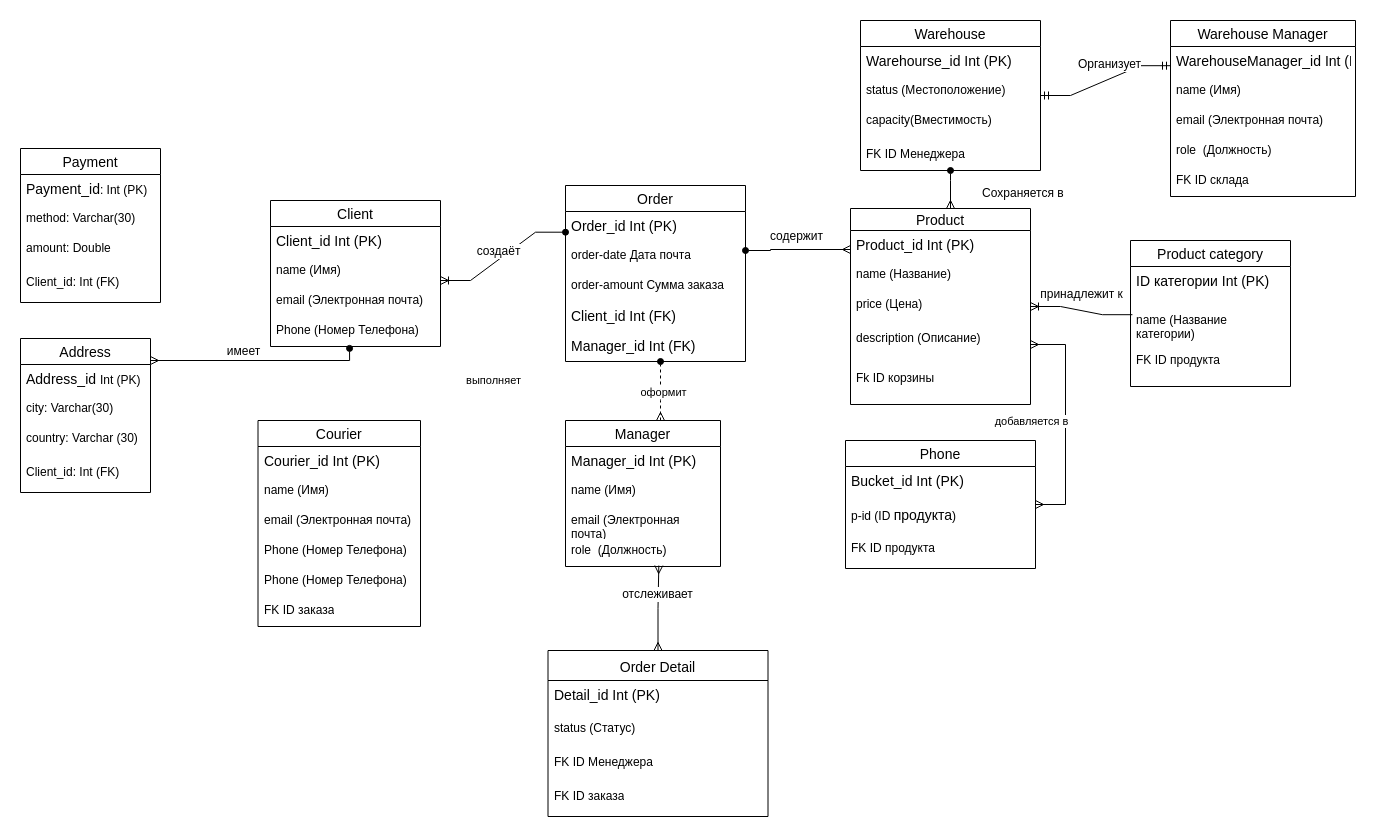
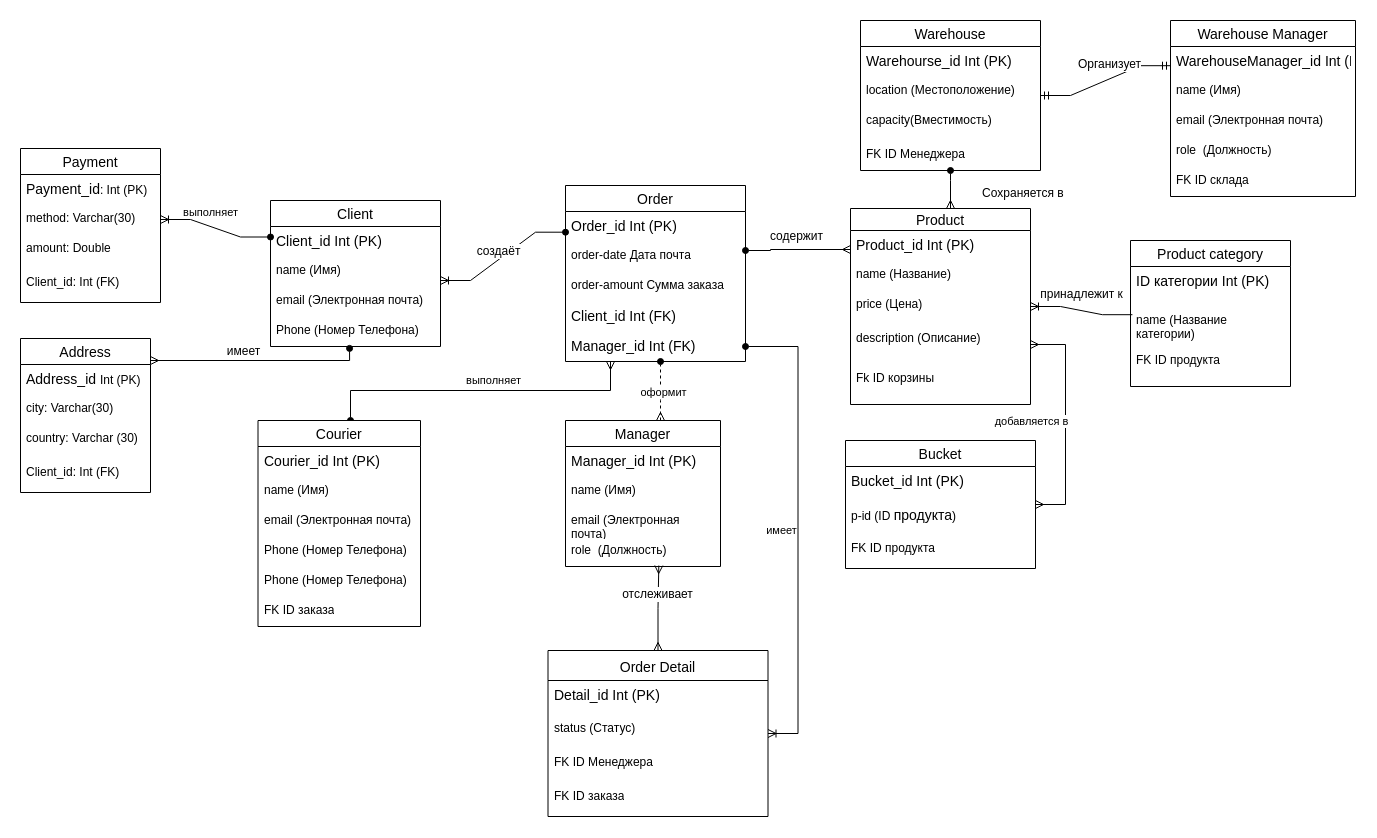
(942, 91) -> (946, 91)
none -> (215, 228)
none -> (481, 391)
(940, 454) -> (940, 454)
none -> (798, 530)
